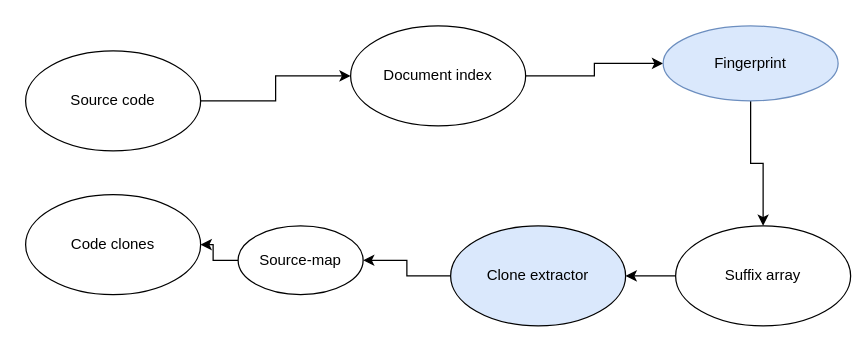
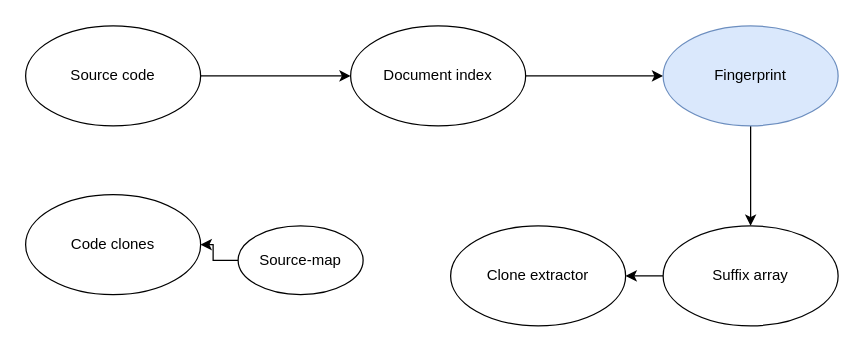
(751, 63) -> (751, 76)
(113, 101) -> (113, 76)
(407, 273) -> none
(538, 276) -> (538, 276)
(763, 276) -> (751, 276)
